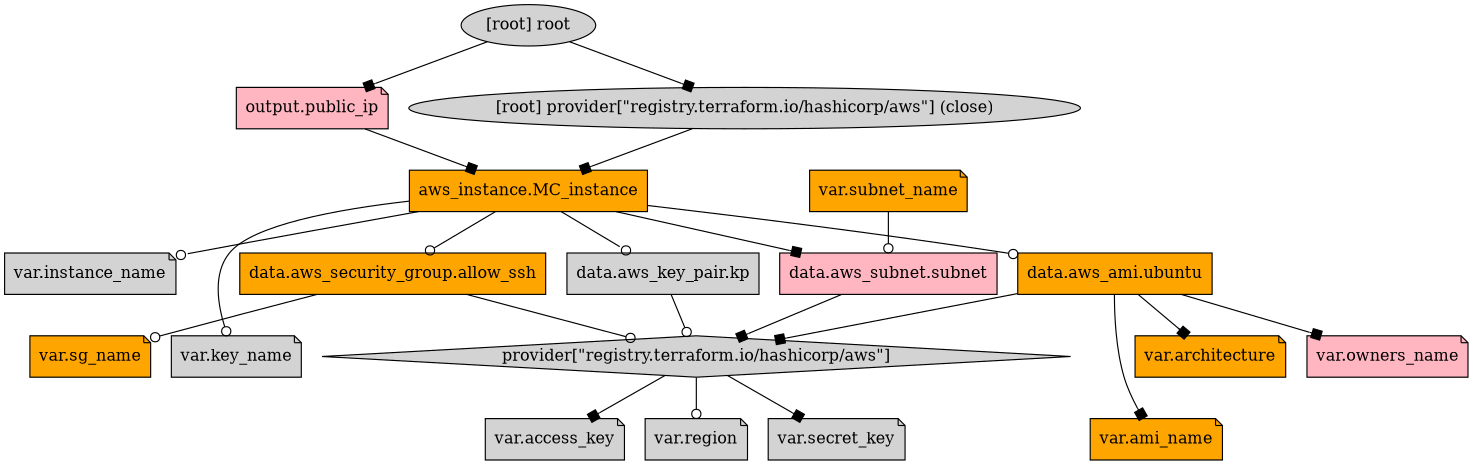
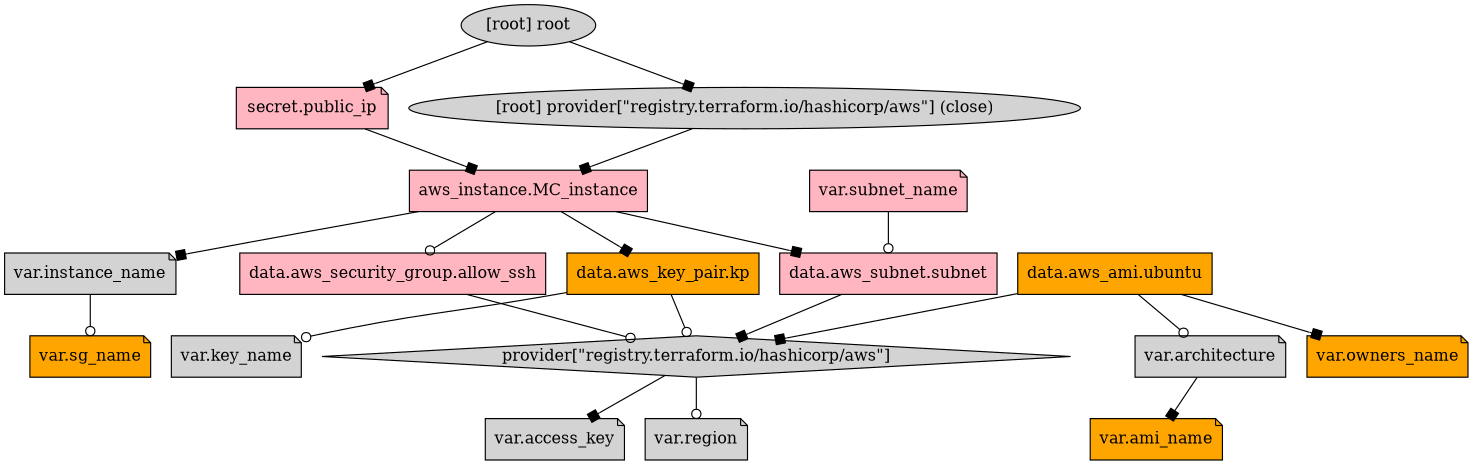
(312, 108) -> (312, 108)
(528, 191) -> (528, 191)
(888, 191) -> (888, 191)
(278, 226) -> (439, 313)
(828, 228) -> none
(591, 229) -> (591, 229)
(303, 232) -> (303, 232)
(393, 274) -> (393, 274)
(663, 274) -> (663, 274)
(1159, 312) -> (1159, 312)
(238, 315) -> (90, 311)
(1119, 353) -> (1187, 393)
(1210, 356) -> (1210, 356)
(1387, 356) -> (1387, 356)
(837, 439) -> none
